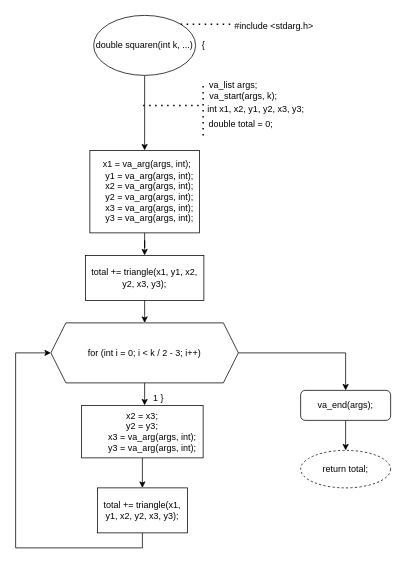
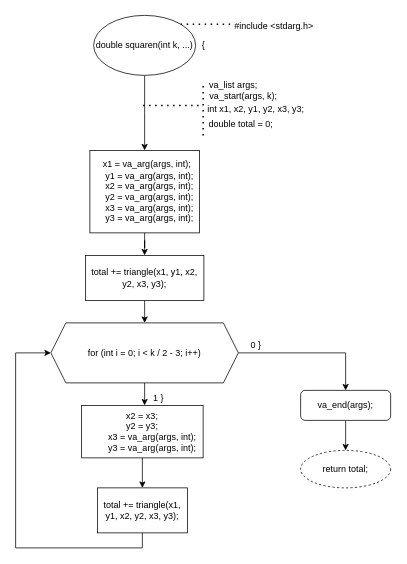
none -> (255, 345)
